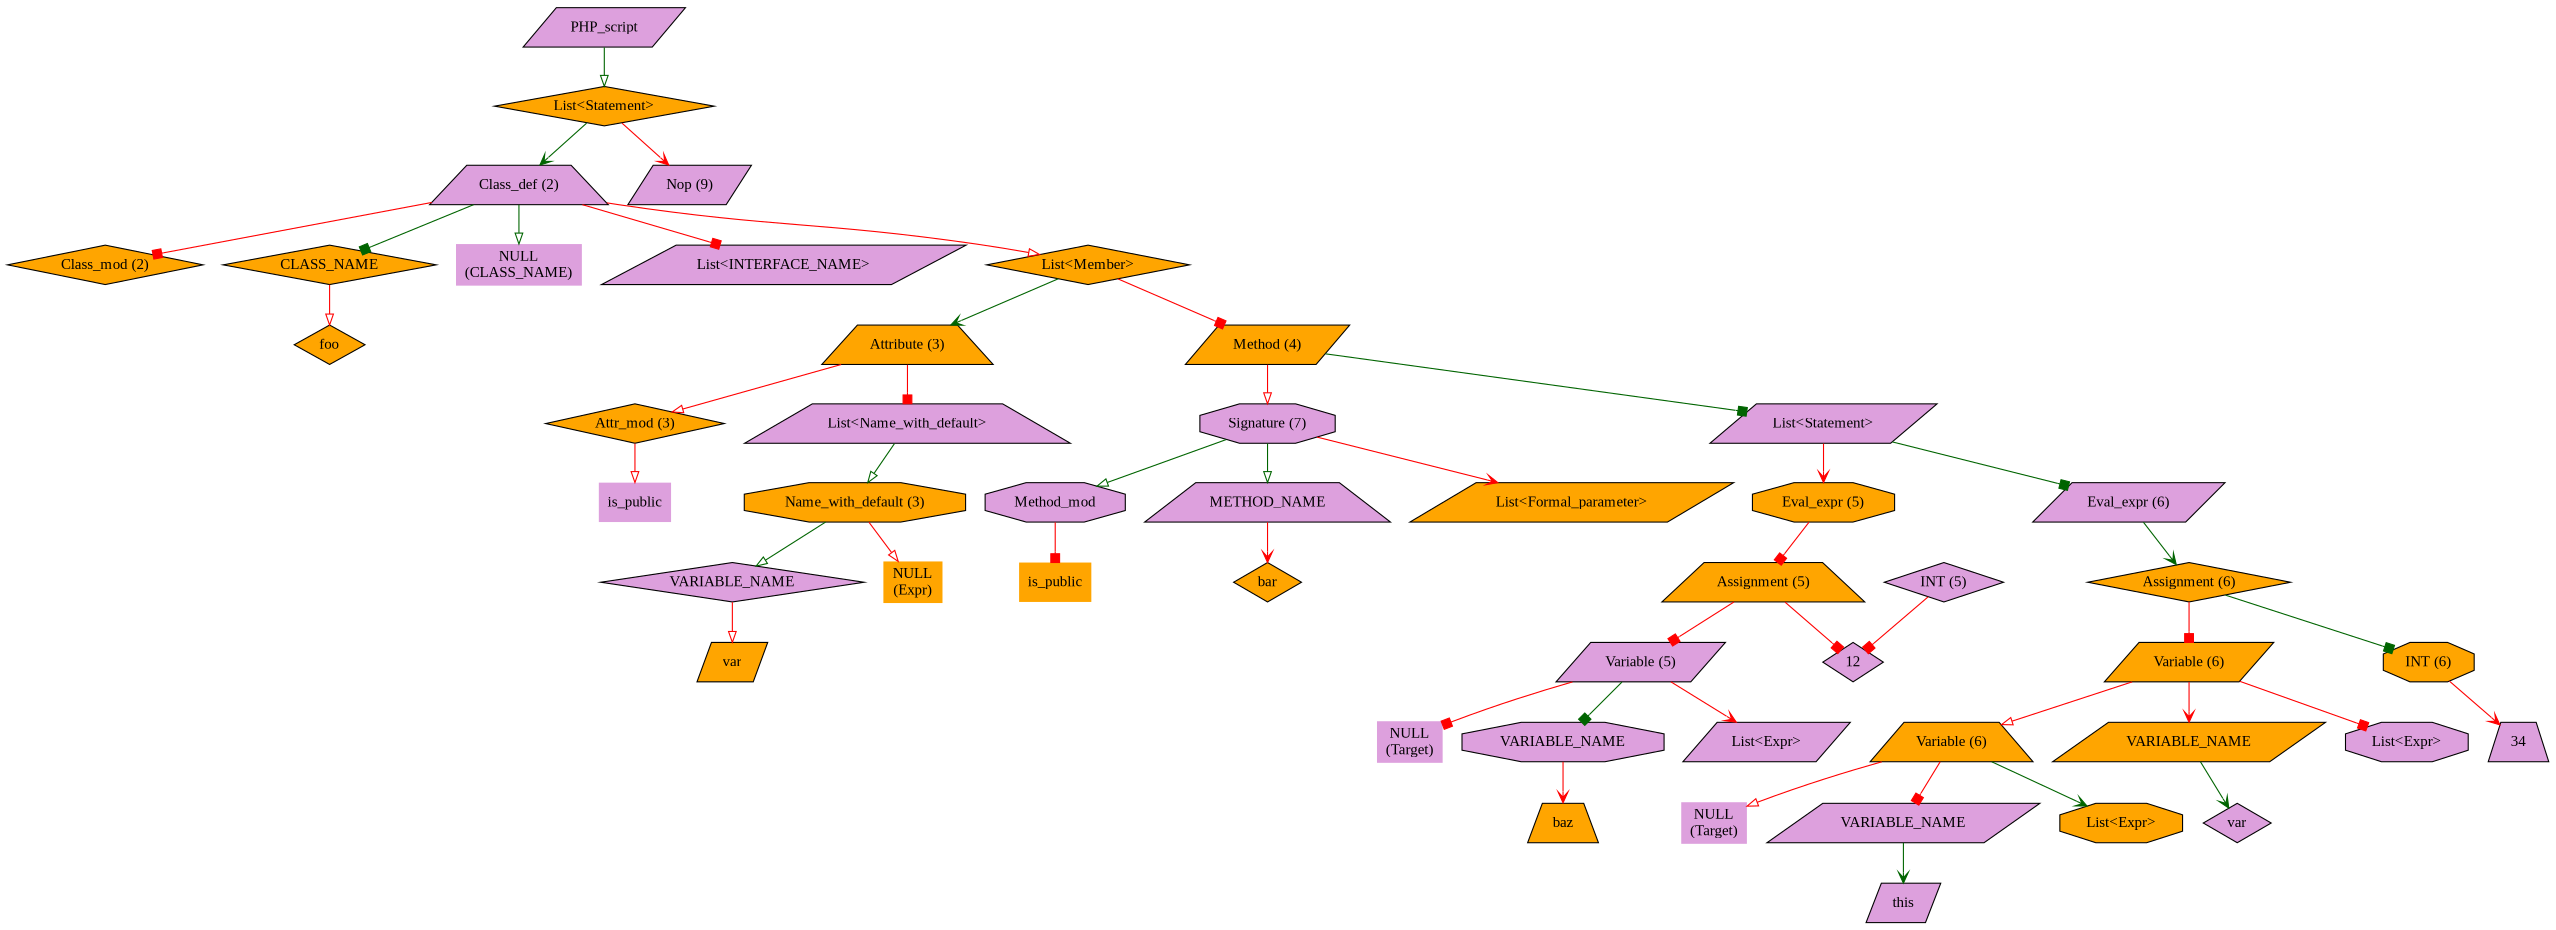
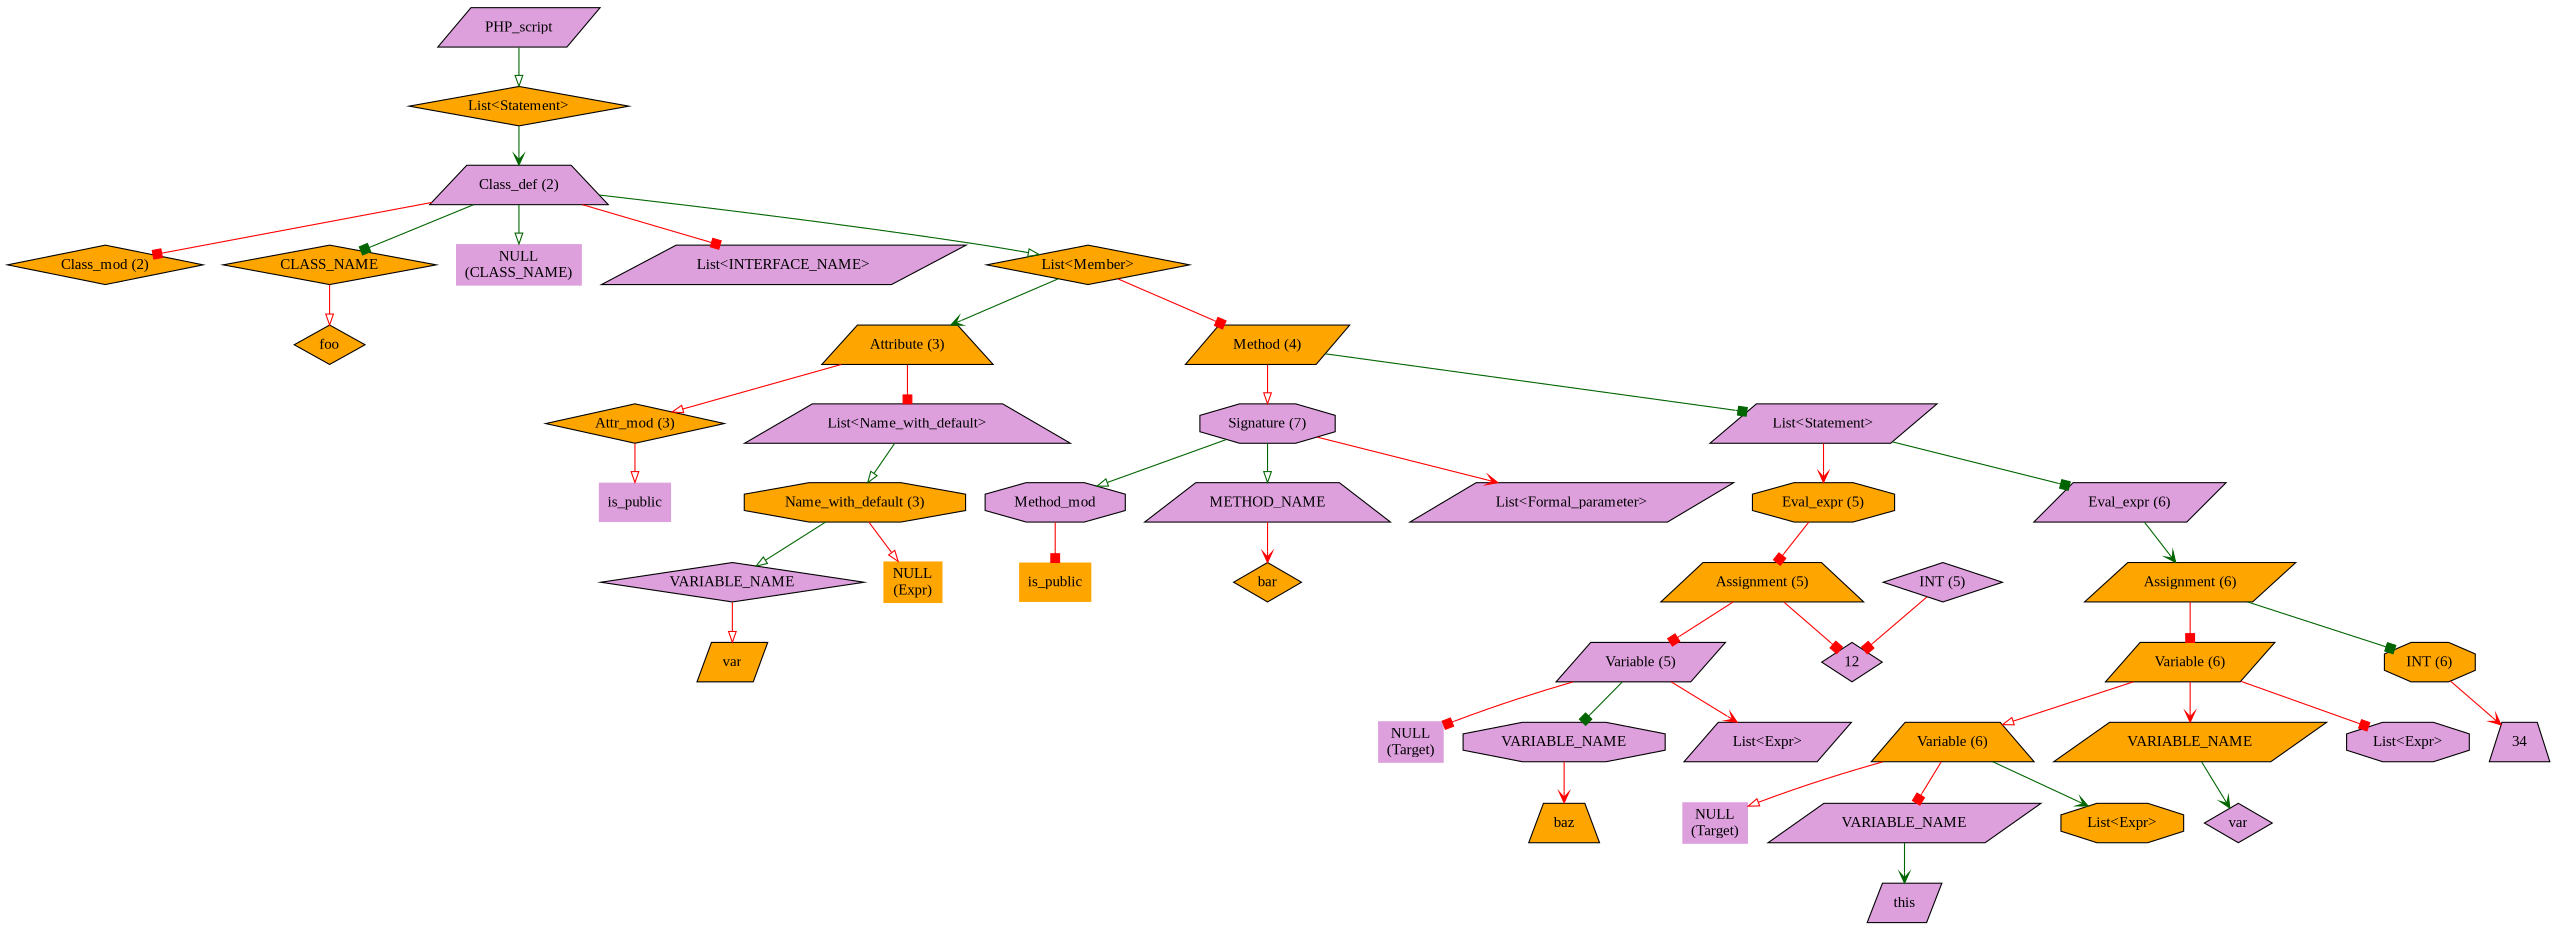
(690, 185) -> none
(818, 226) -> (814, 221)
(1572, 502) -> (1572, 502)
(2189, 582) -> (2190, 582)
